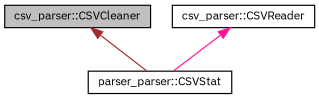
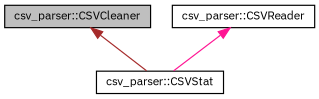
(160, 82) -> (160, 82)
